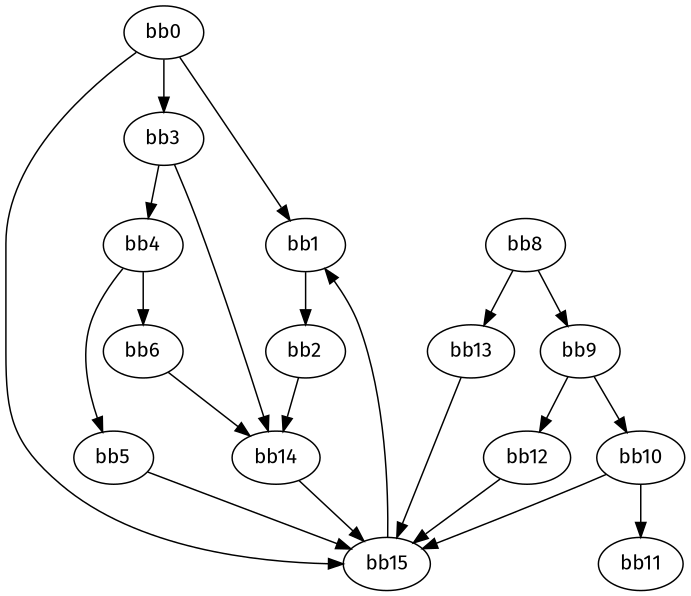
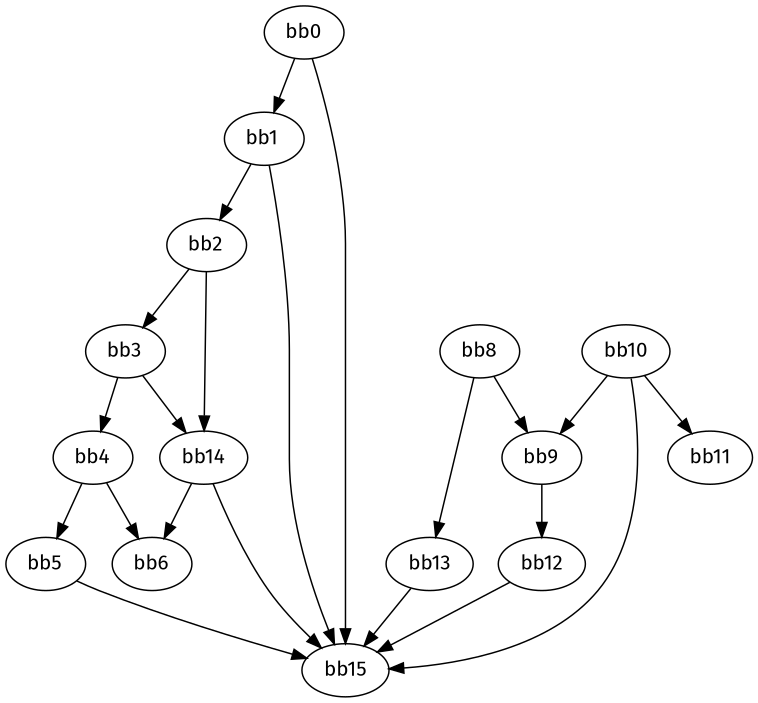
(164, 78) -> (171, 292)
(607, 398) -> (589, 399)
(203, 399) -> (181, 504)
(379, 405) -> (289, 400)
